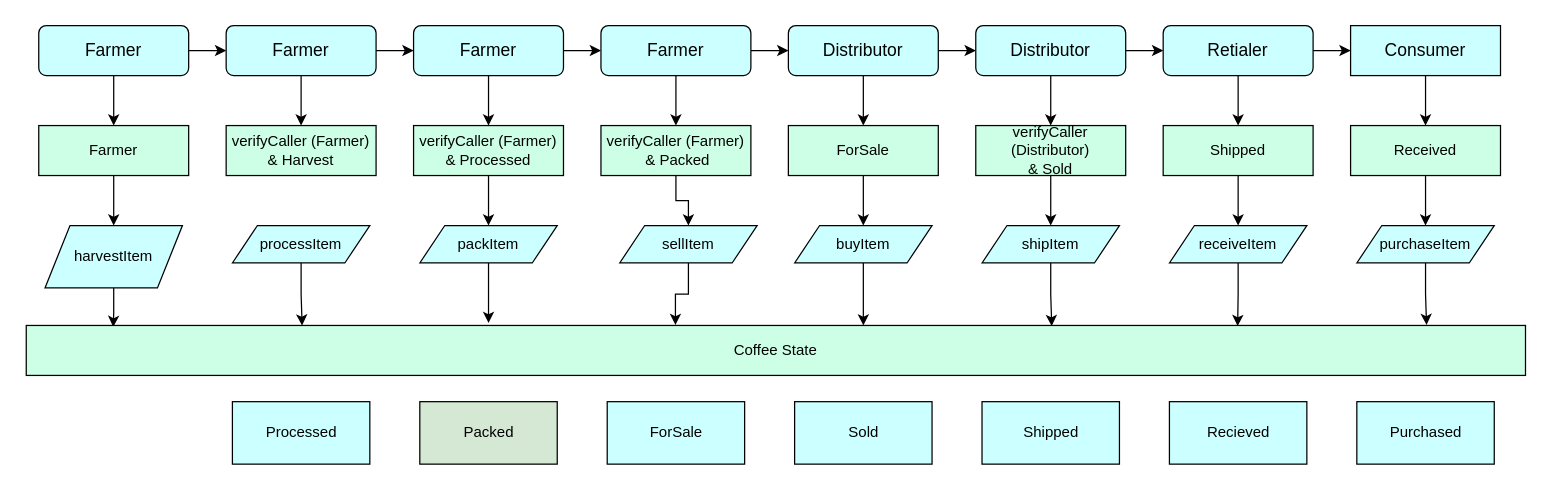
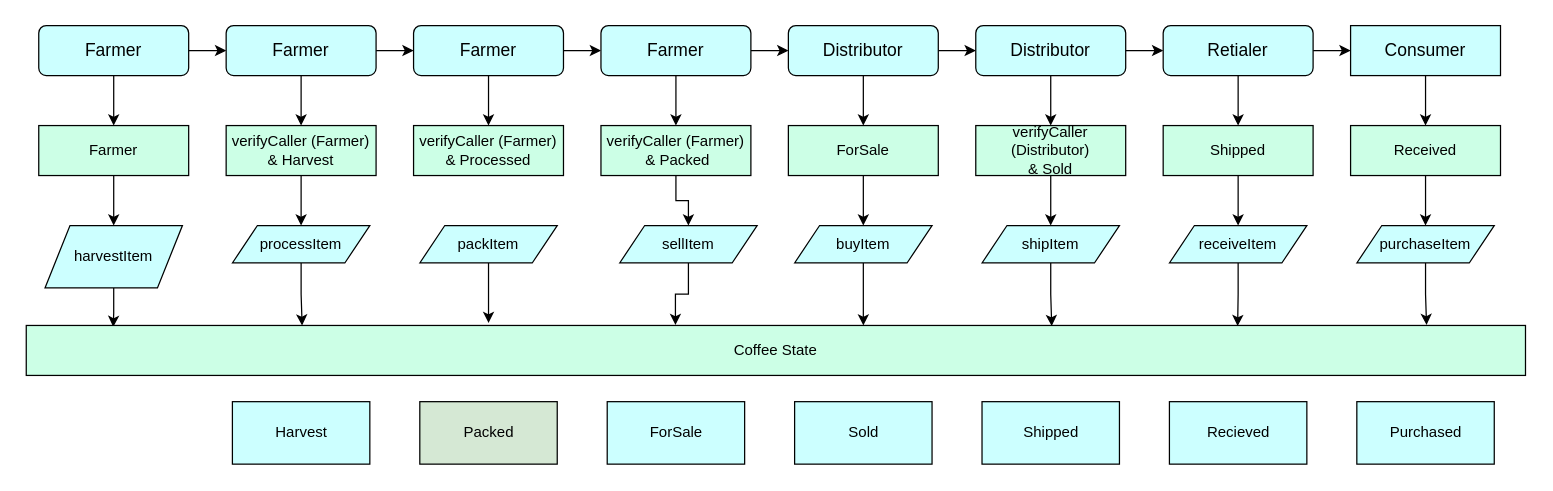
none -> (301, 197)
(488, 197) -> none
(301, 433) -> (301, 433)
